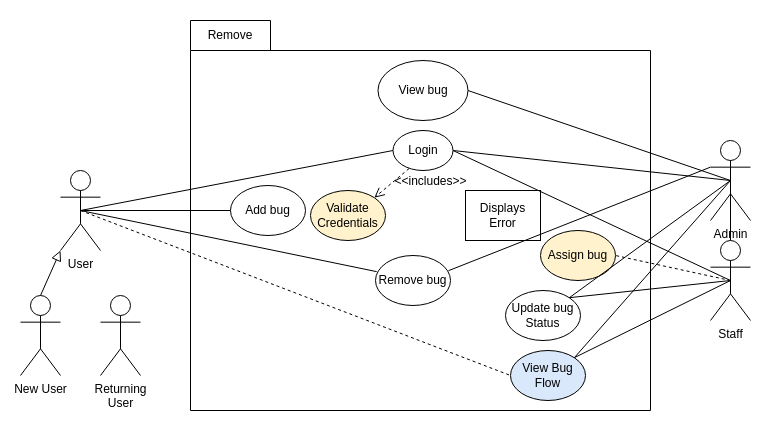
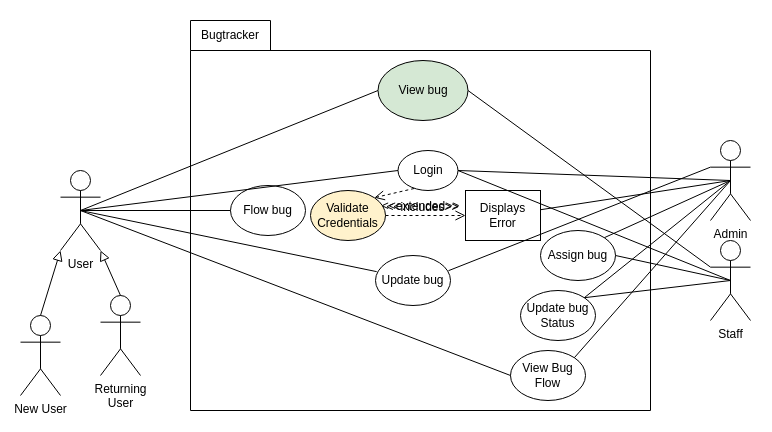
(231, 36) -> (231, 36)
(423, 91) -> (423, 91)
(599, 135) -> (588, 202)
none -> (238, 147)
(423, 151) -> (428, 171)
none -> (589, 179)
(268, 211) -> (268, 211)
none -> (424, 216)
(731, 219) -> (663, 211)
(578, 256) -> (578, 256)
(671, 267) -> (671, 267)
none -> (113, 278)
(413, 281) -> (413, 281)
(296, 293) -> (296, 293)
(543, 316) -> (558, 316)
(652, 320) -> none
(41, 336) -> (41, 356)
(548, 376) -> (548, 376)
